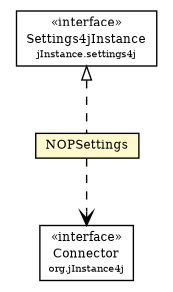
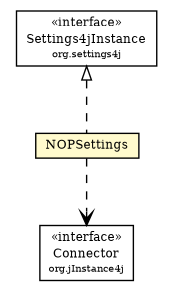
(87, 54) -> (87, 54)
